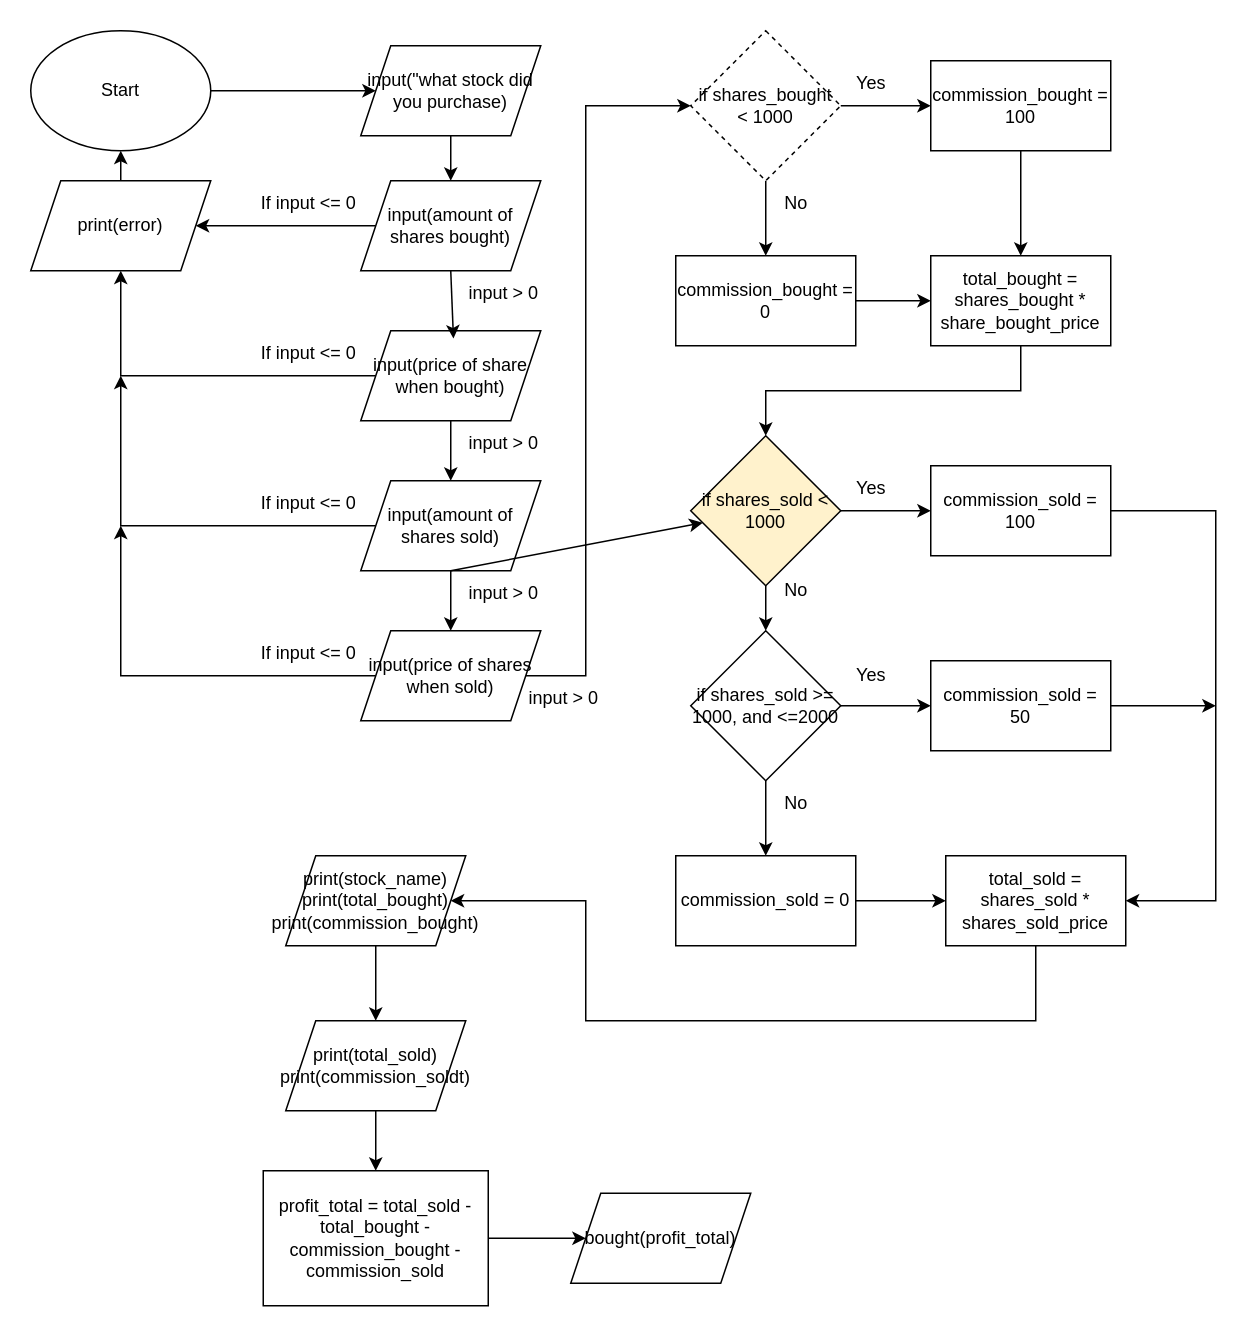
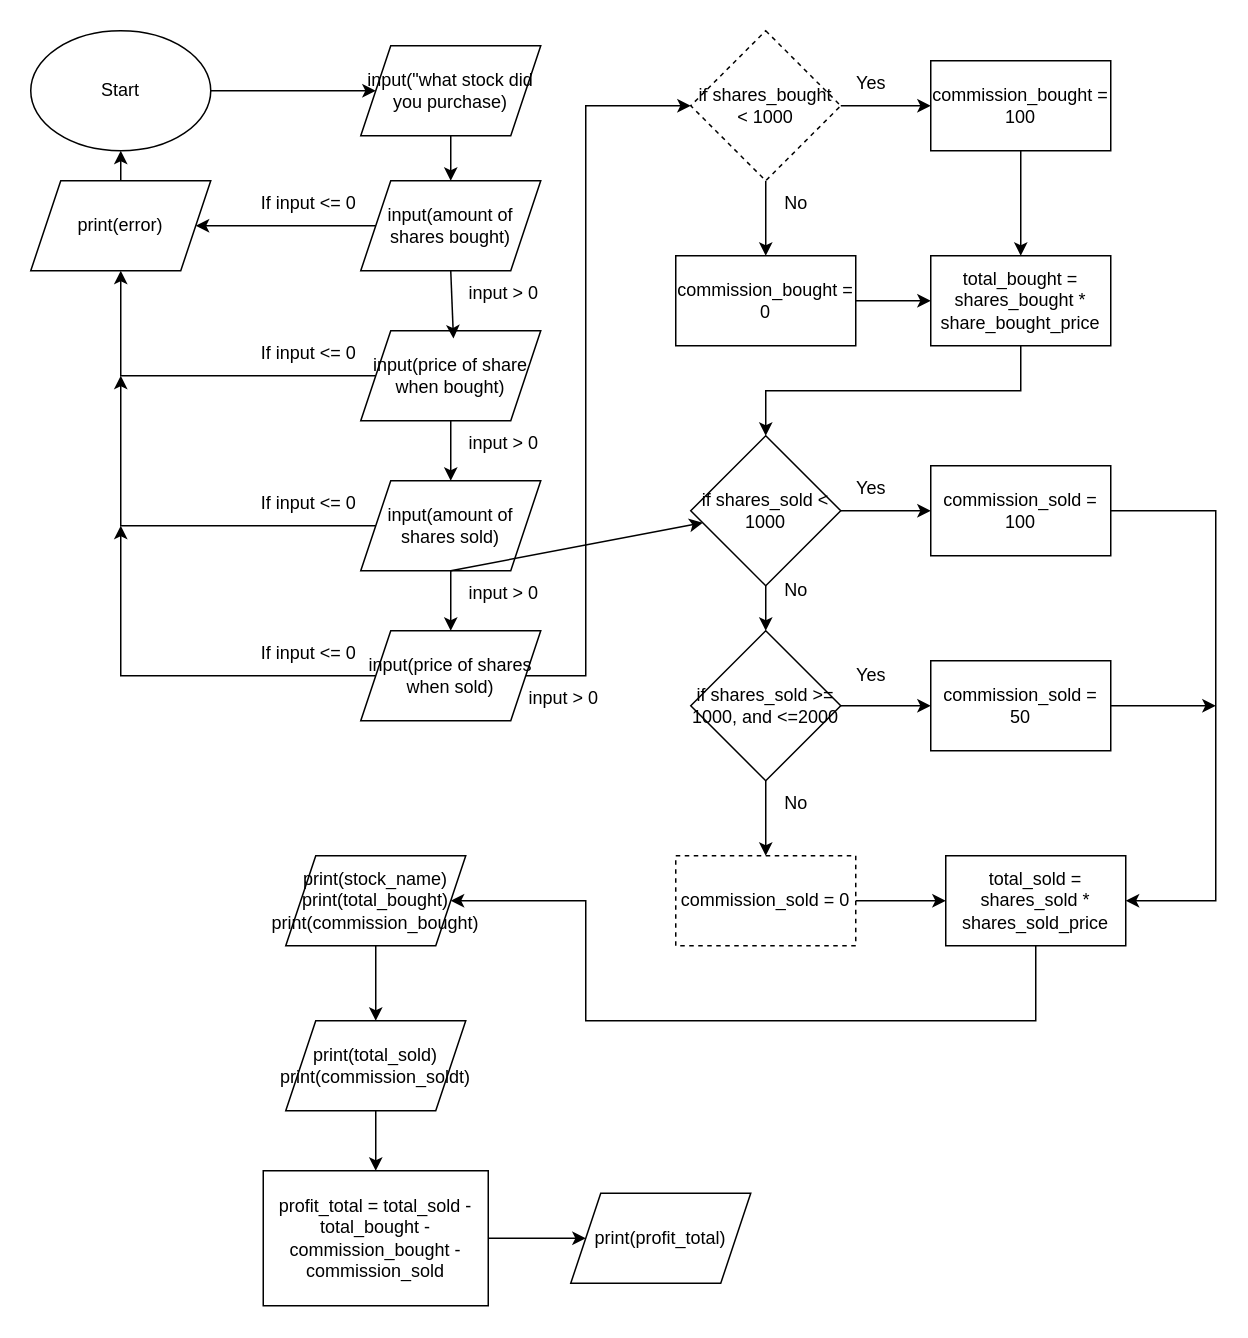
(766, 511) -> (766, 511)
(766, 901) -> (766, 901)
(661, 1238) -> (661, 1238)
